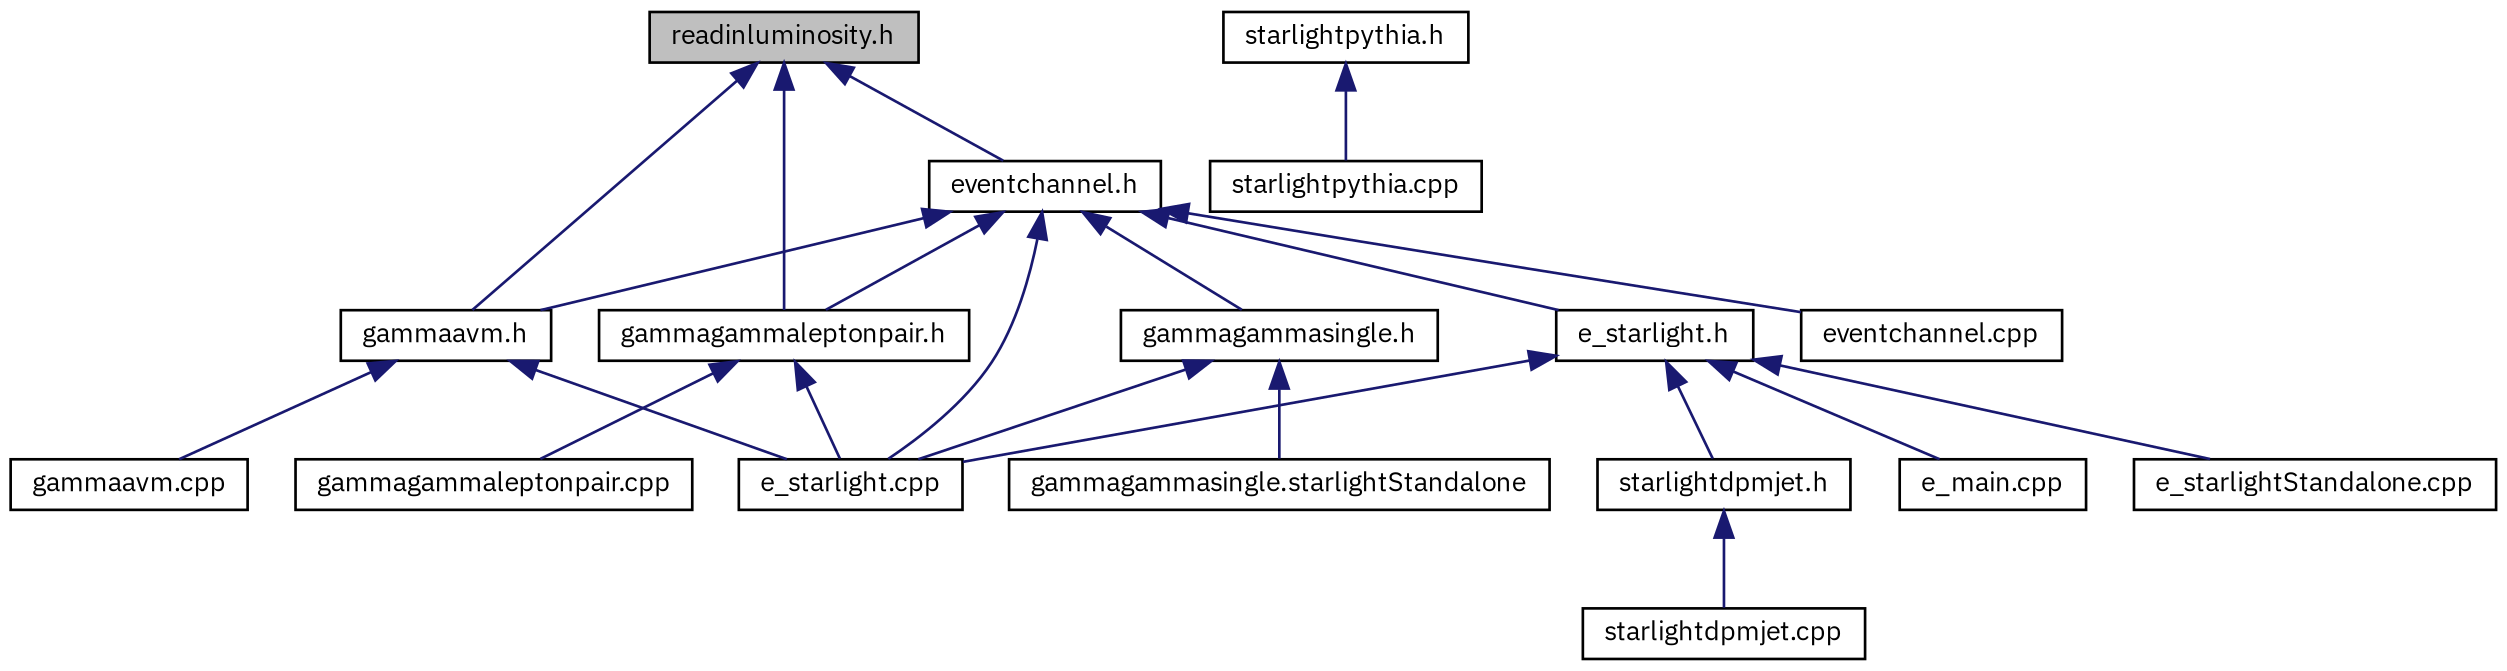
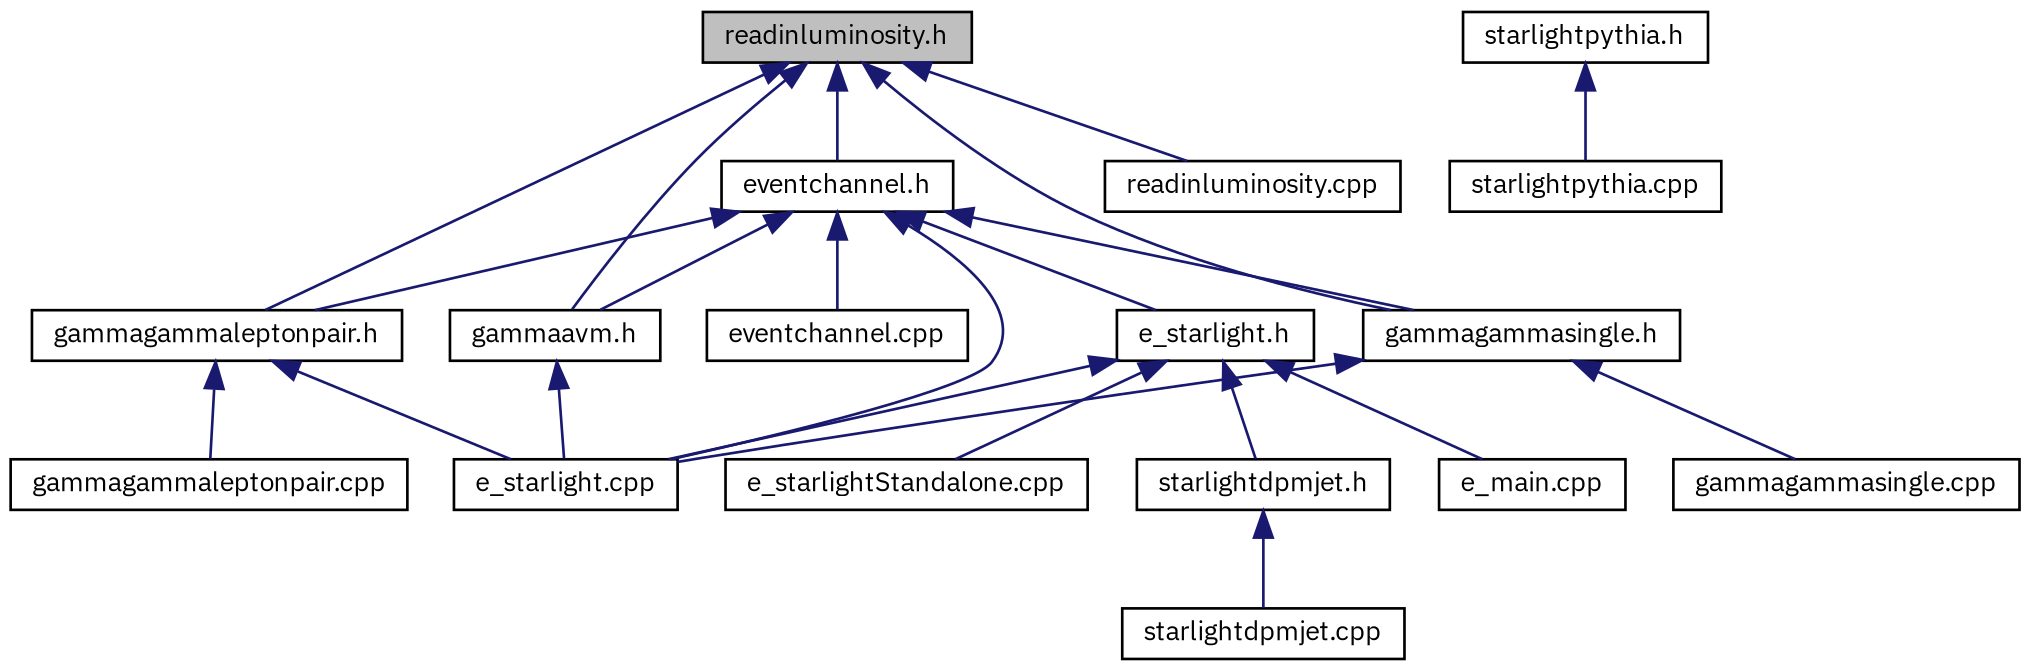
none -> (1253, 186)
none -> (1120, 231)
(129, 485) -> none
(1279, 485) -> (1846, 485)
